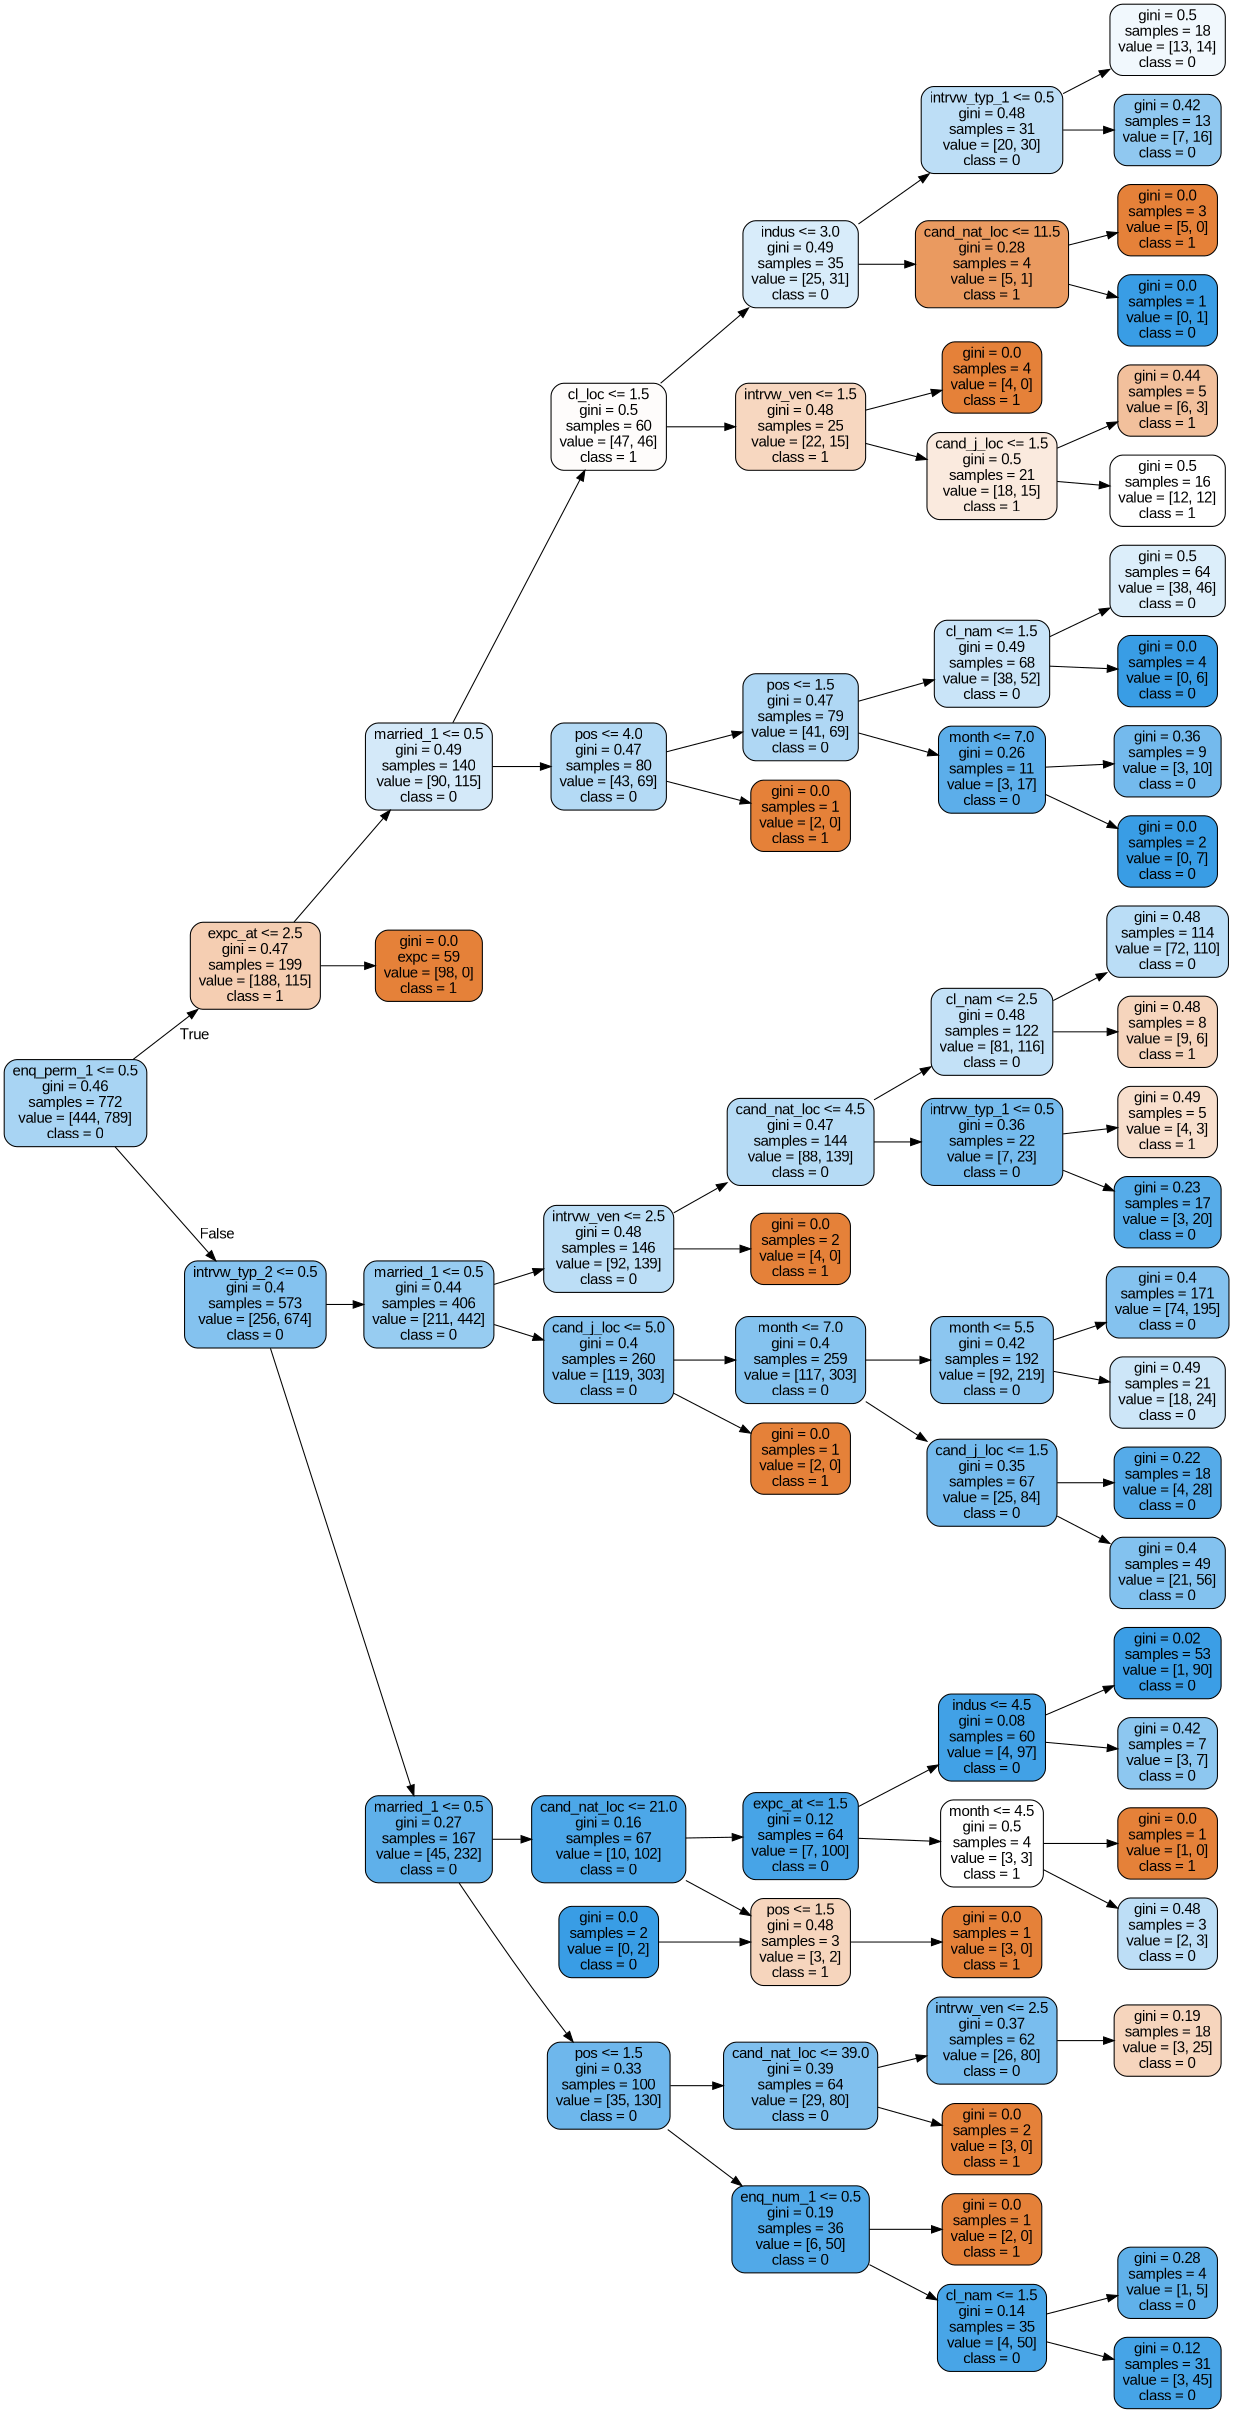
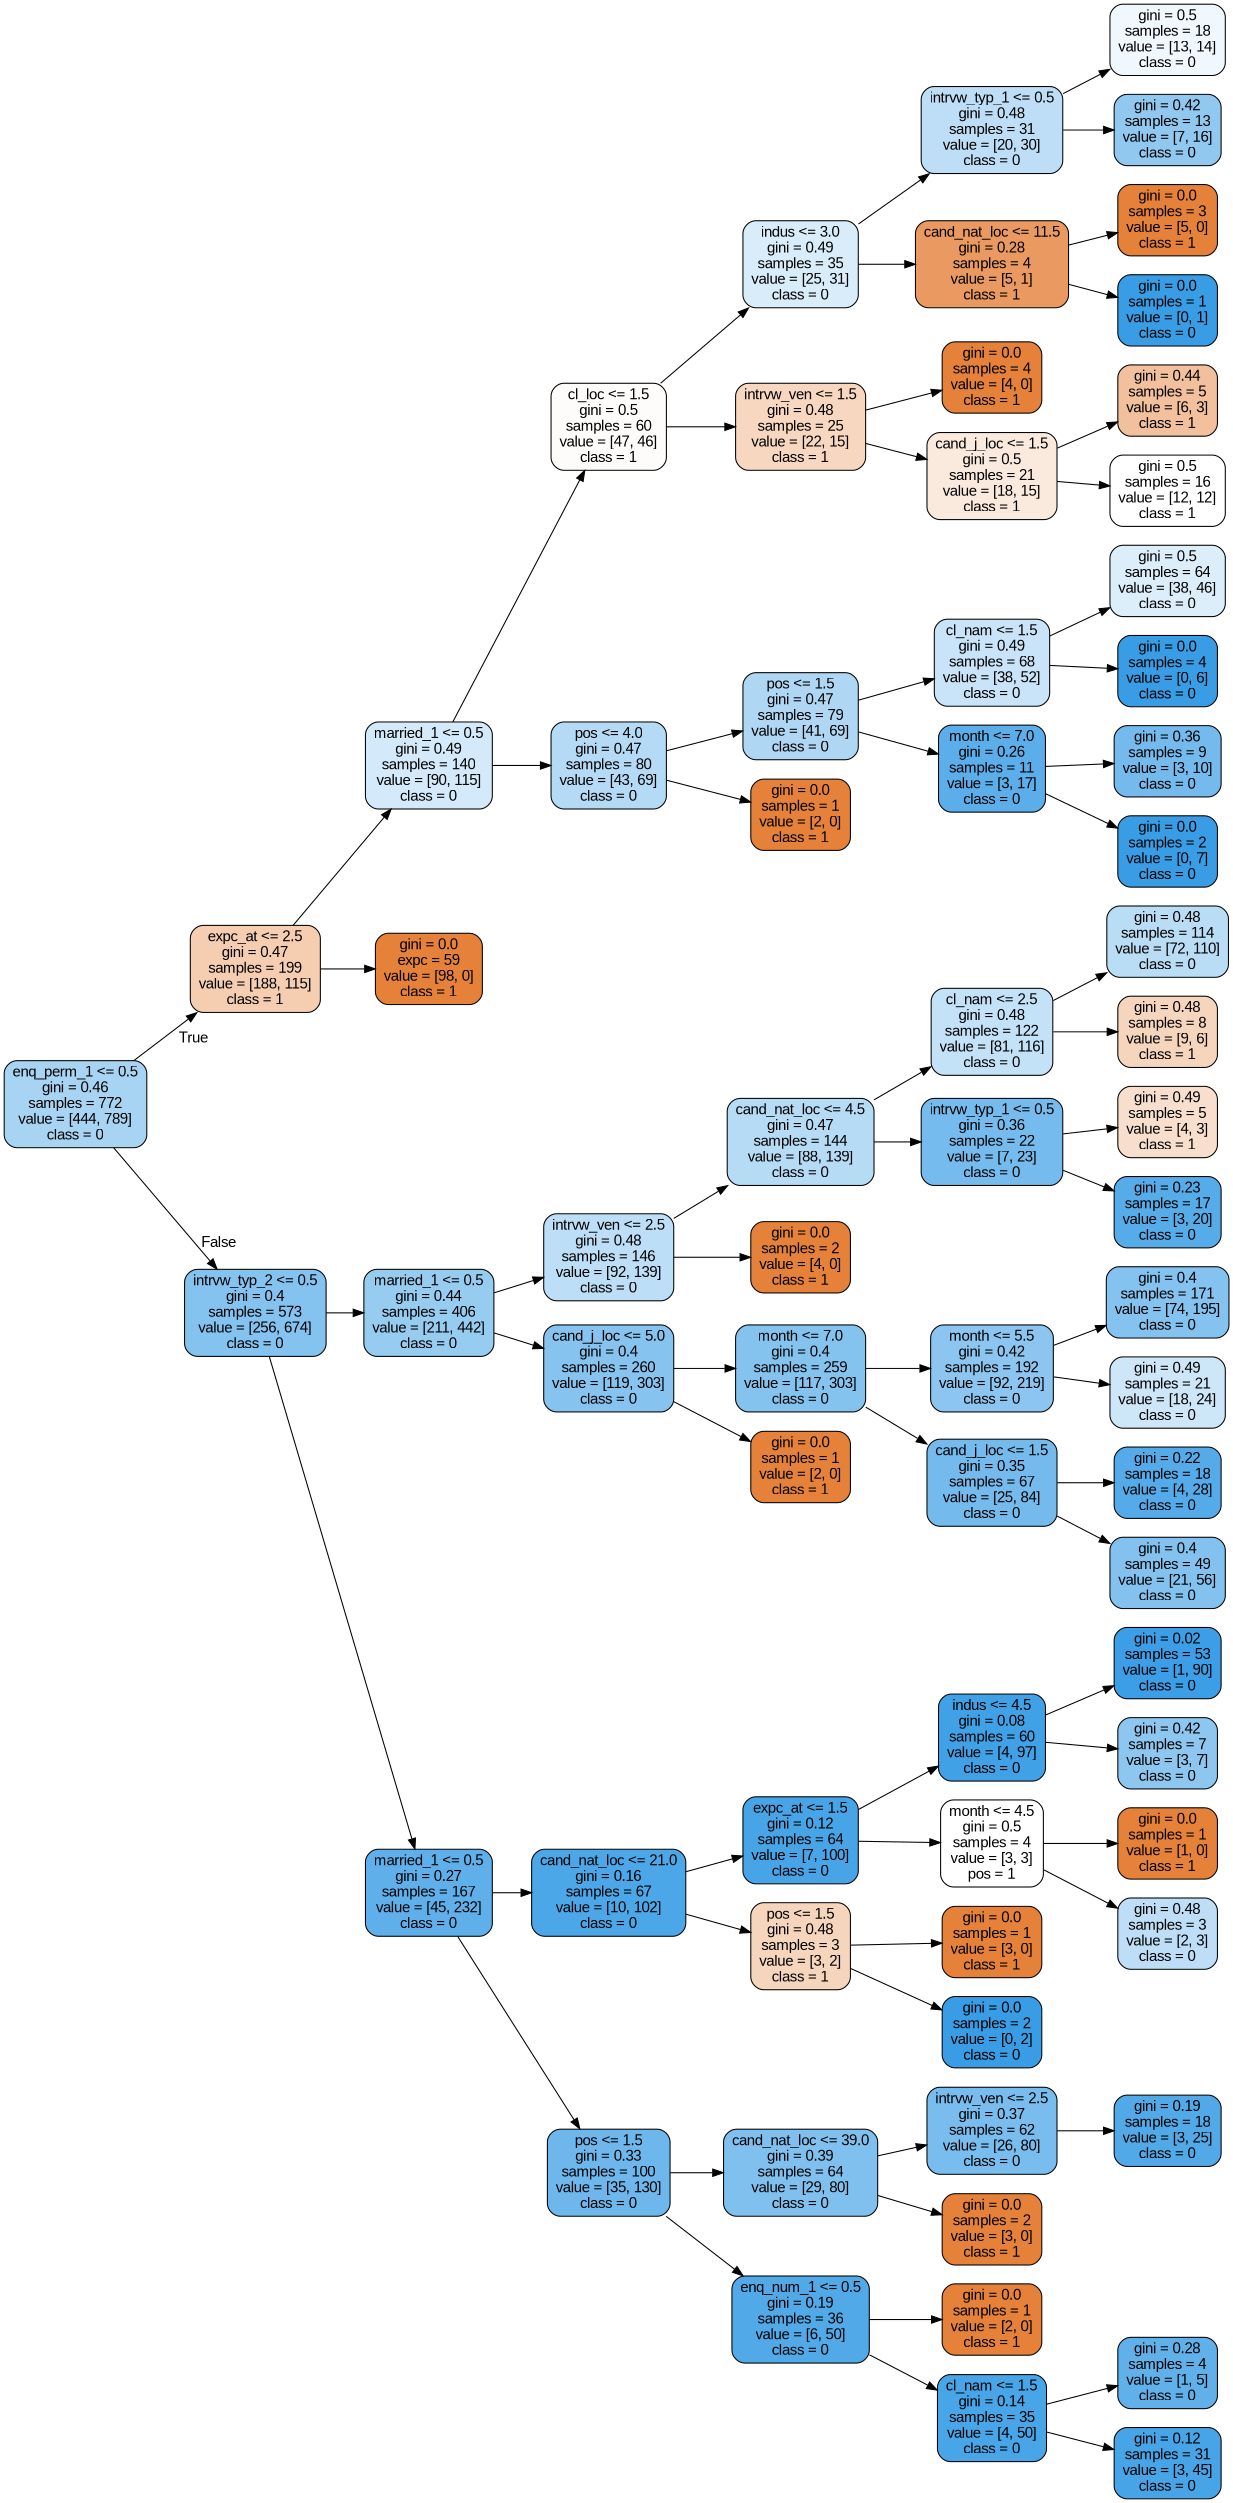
(992, 1843) -> (992, 1843)
(699, 1942) -> (892, 1987)
(1168, 2041) -> (1168, 2131)
